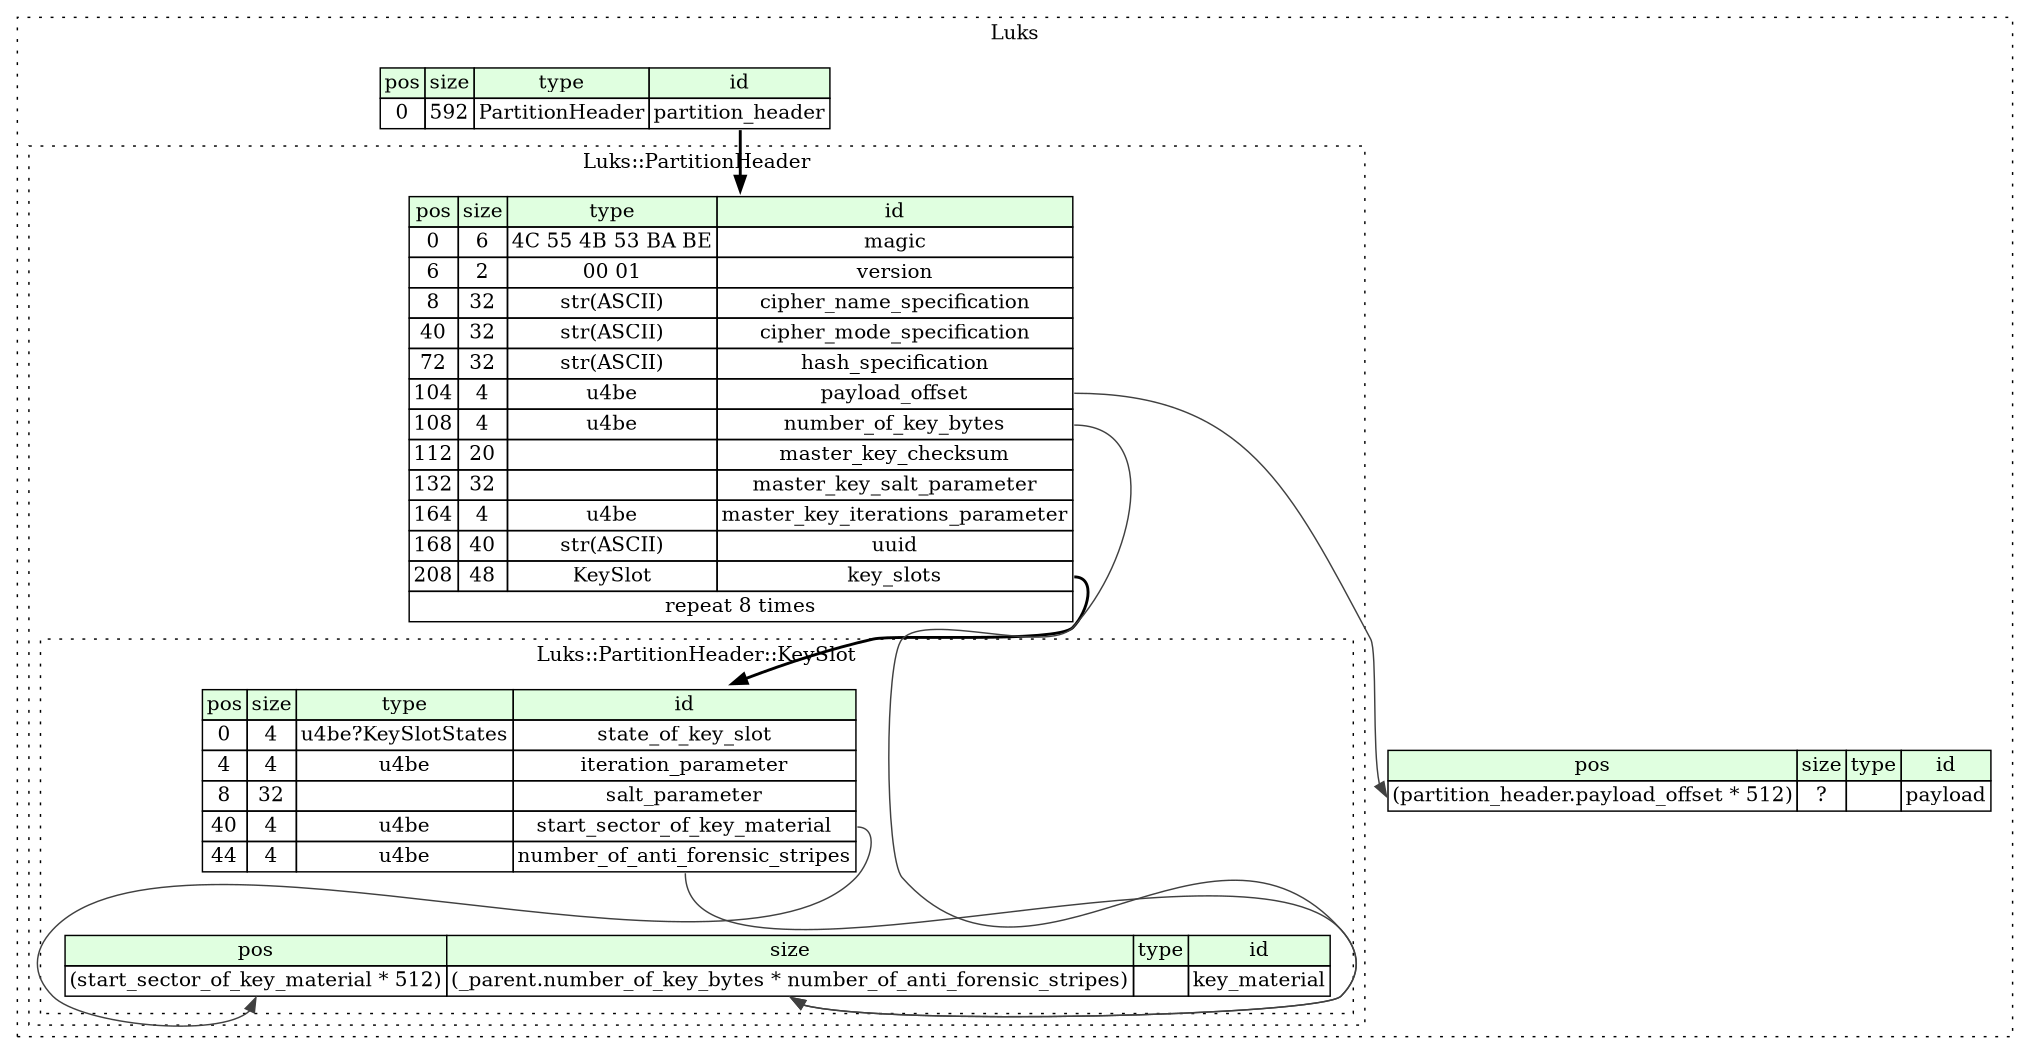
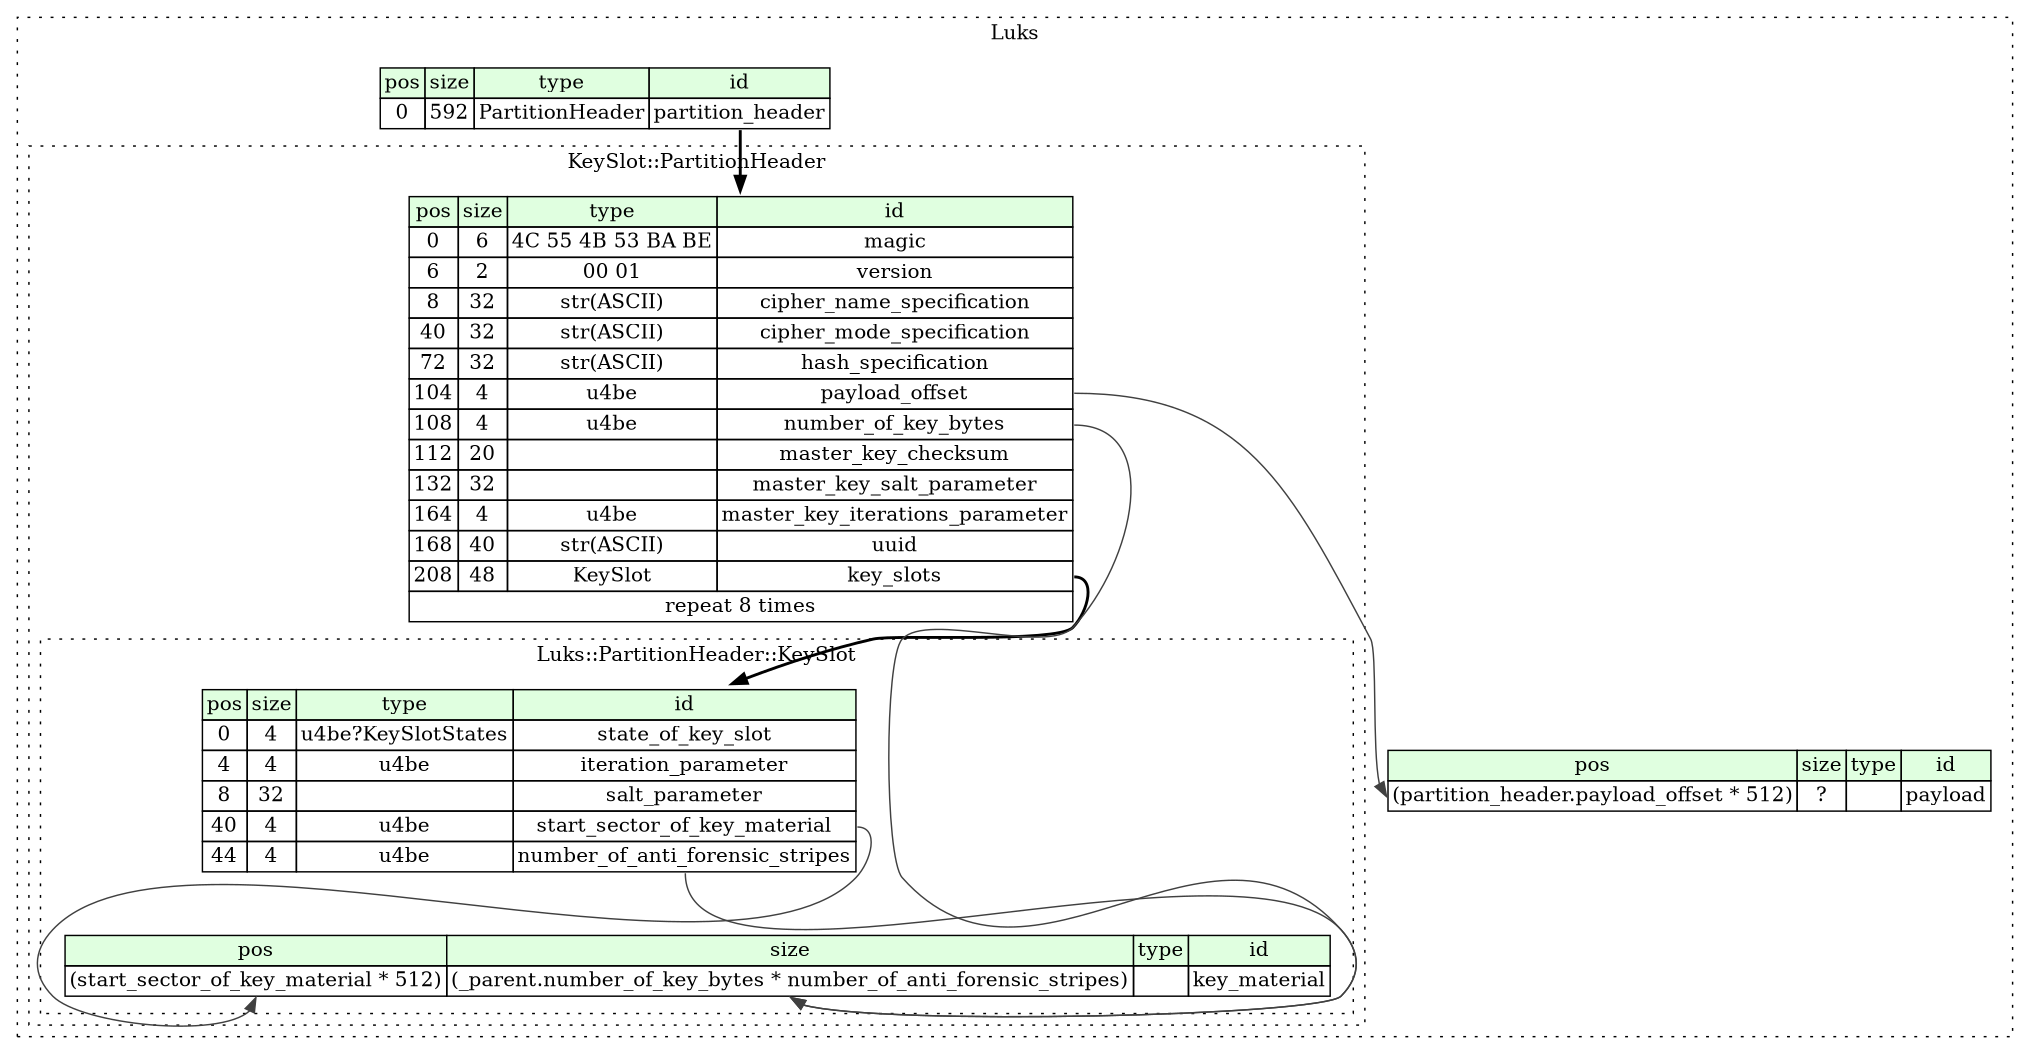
(697, 163) -> (697, 163)
